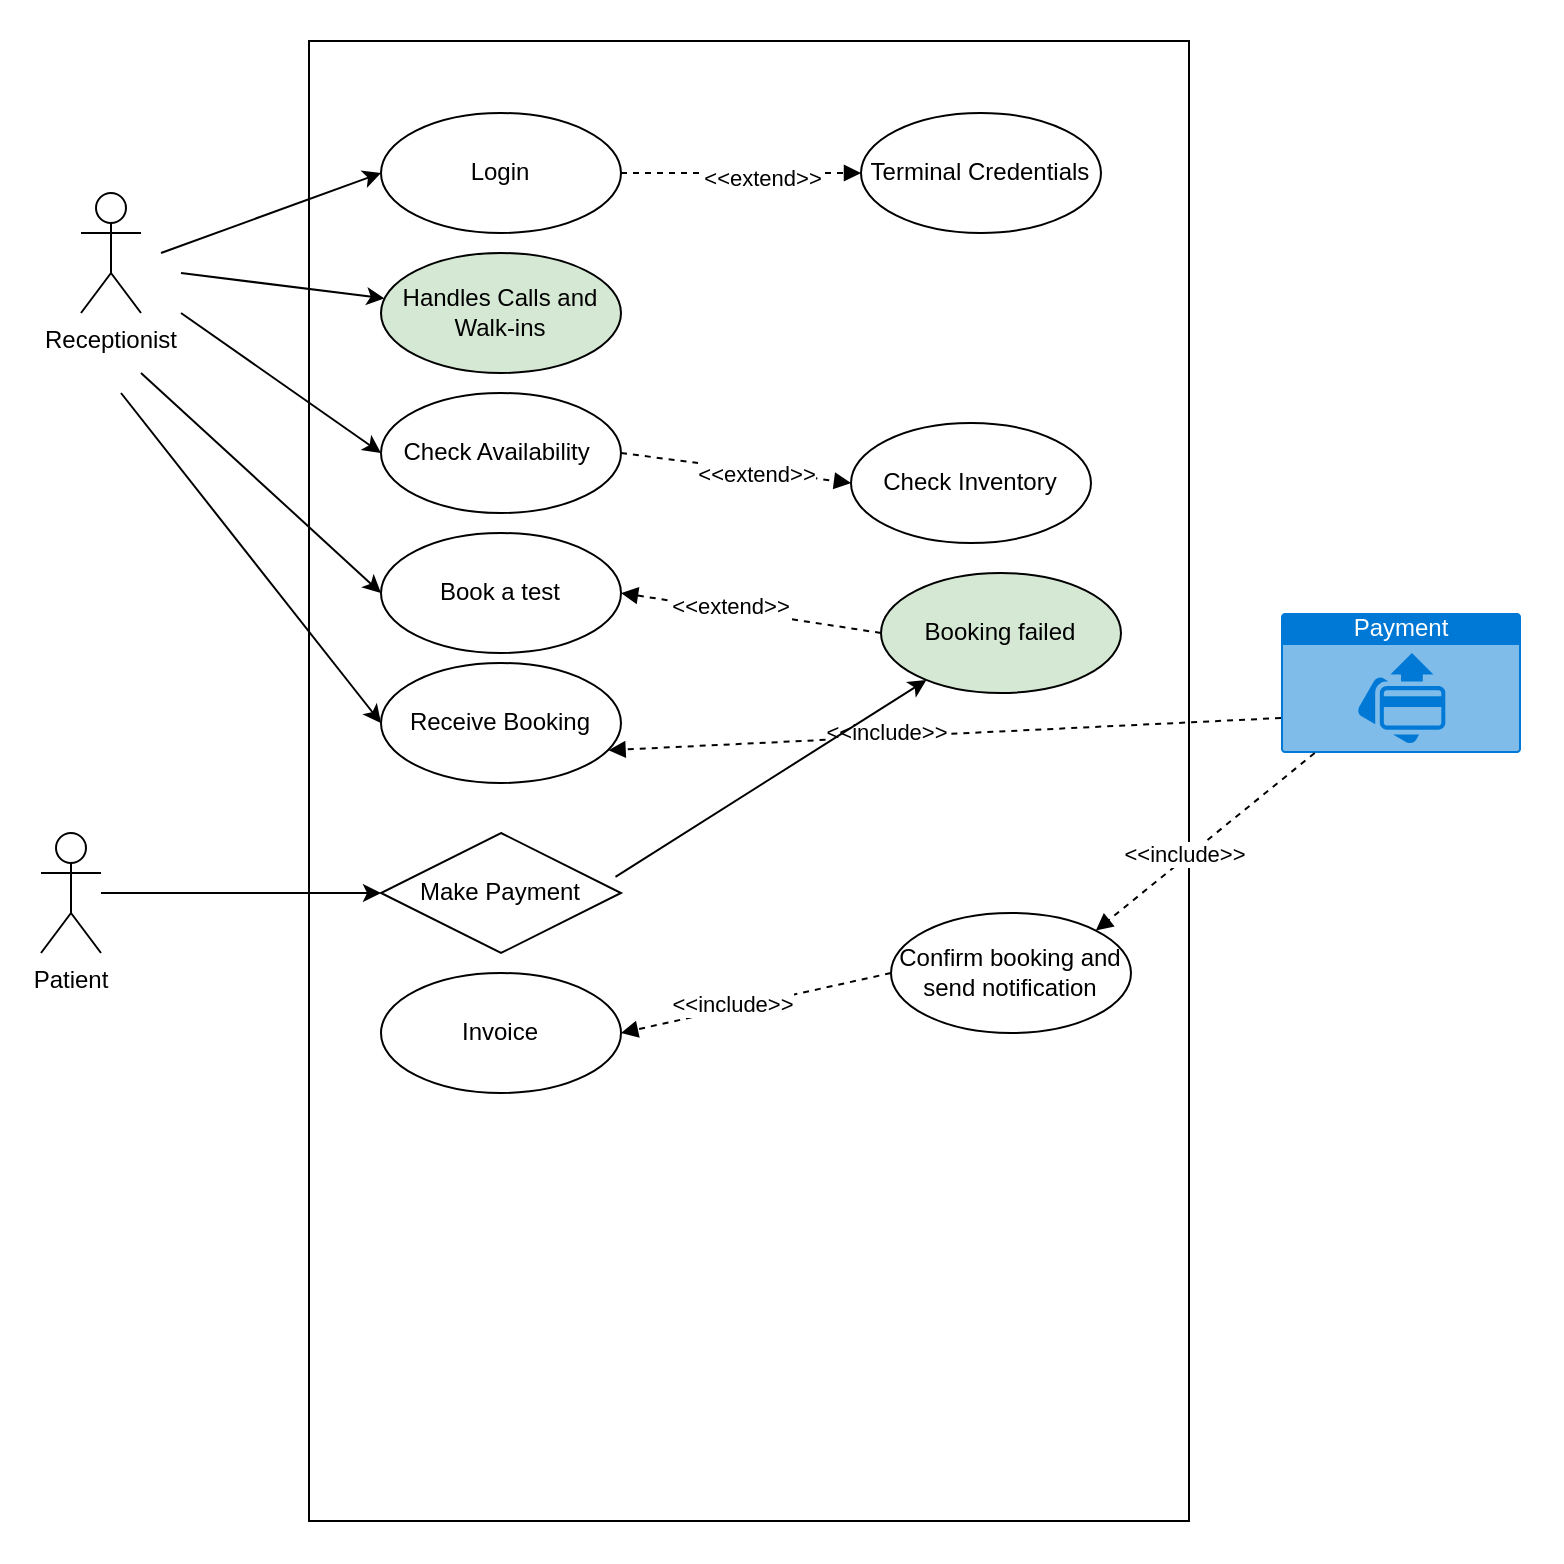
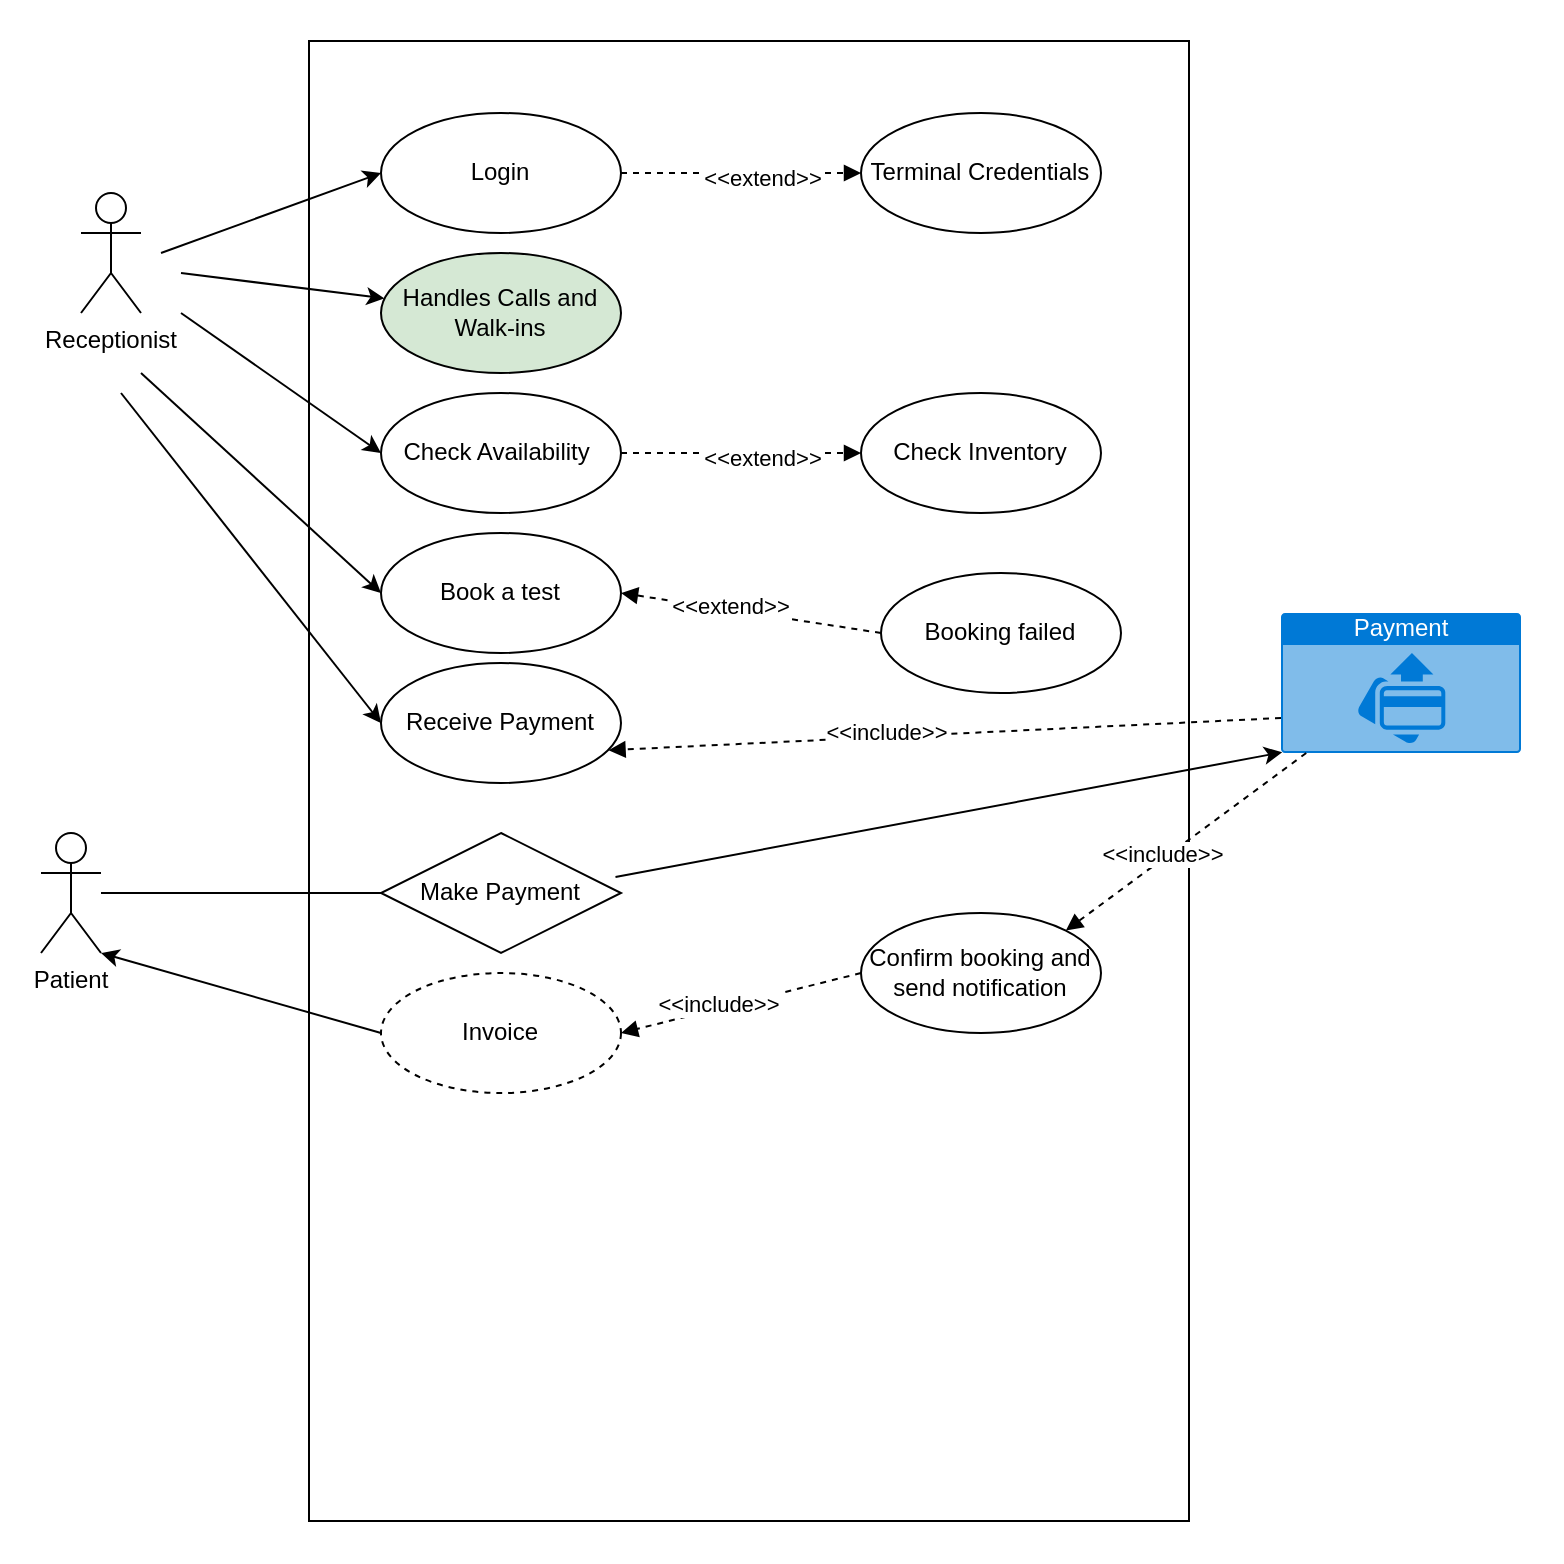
(971, 483) -> (981, 453)
(1001, 633) -> (1001, 633)
(501, 723) -> (501, 723)
(722, 809) -> (942, 816)
(366, 893) -> (371, 893)
(1011, 973) -> (981, 973)
none -> (247, 995)
(501, 1033) -> (501, 1033)
